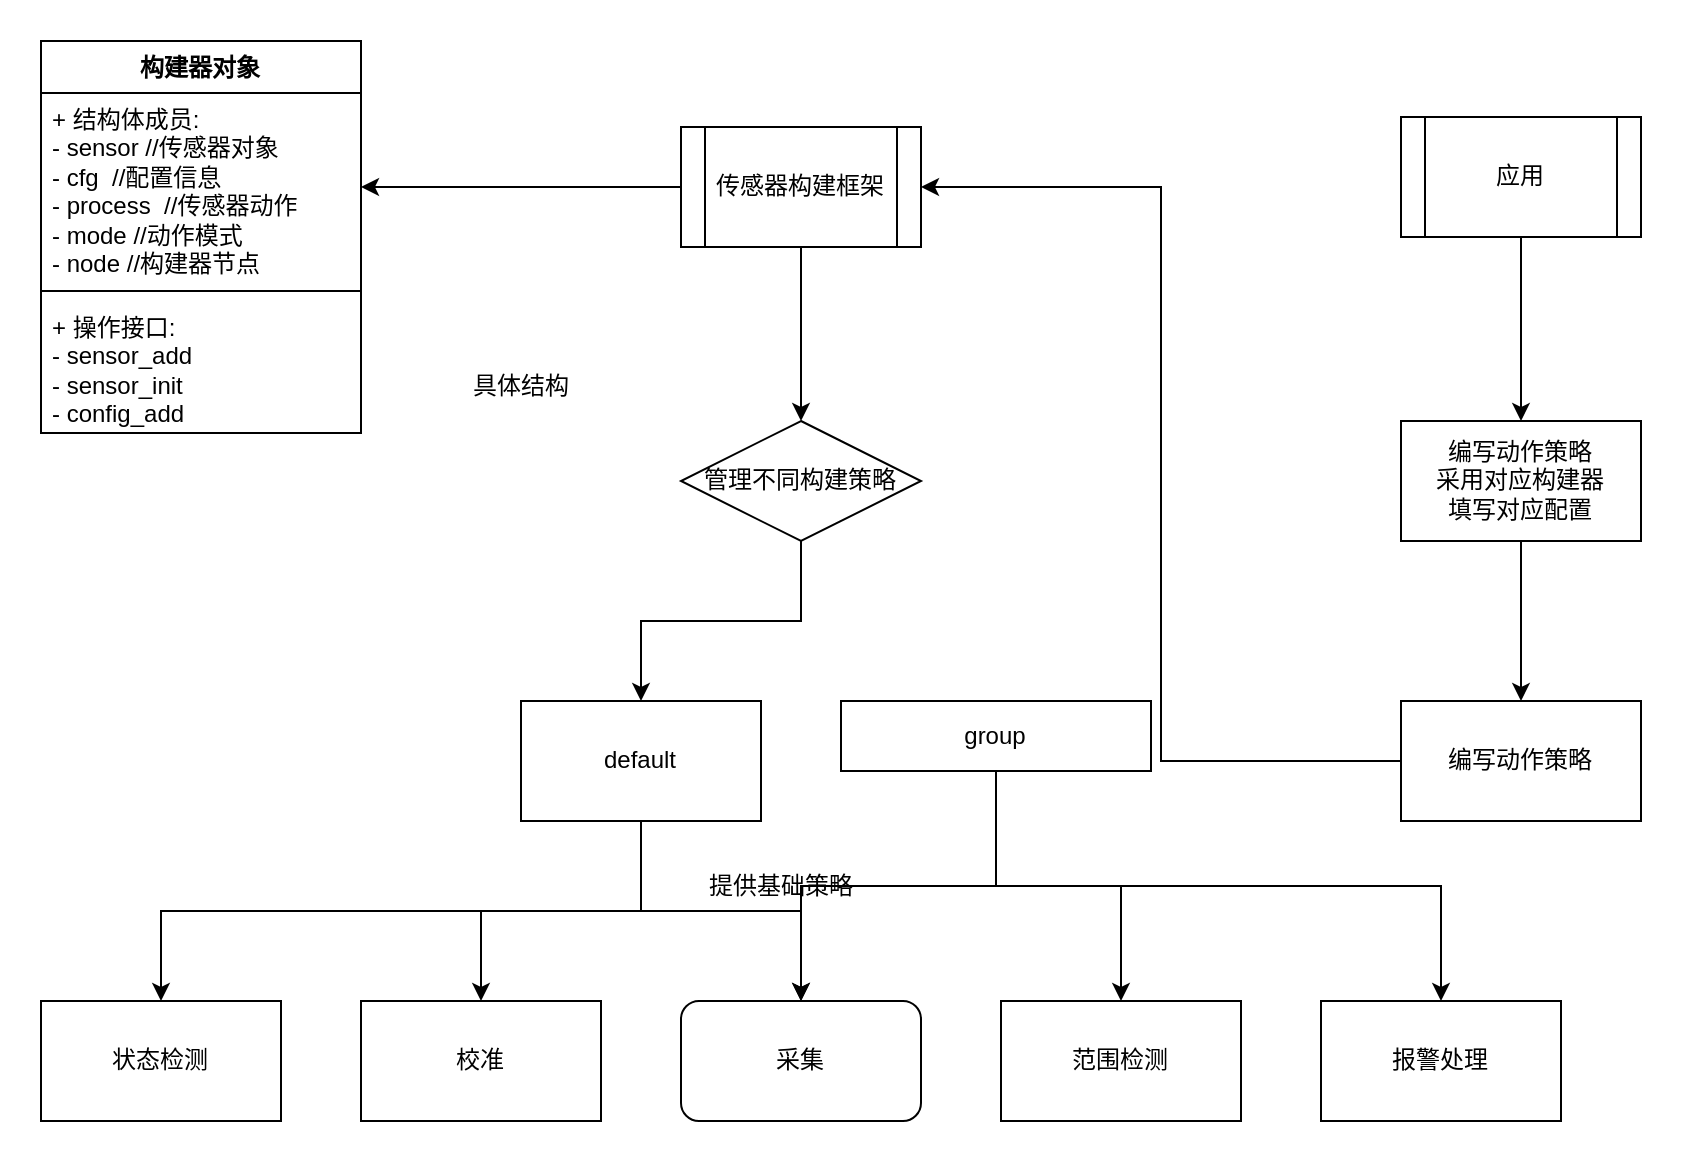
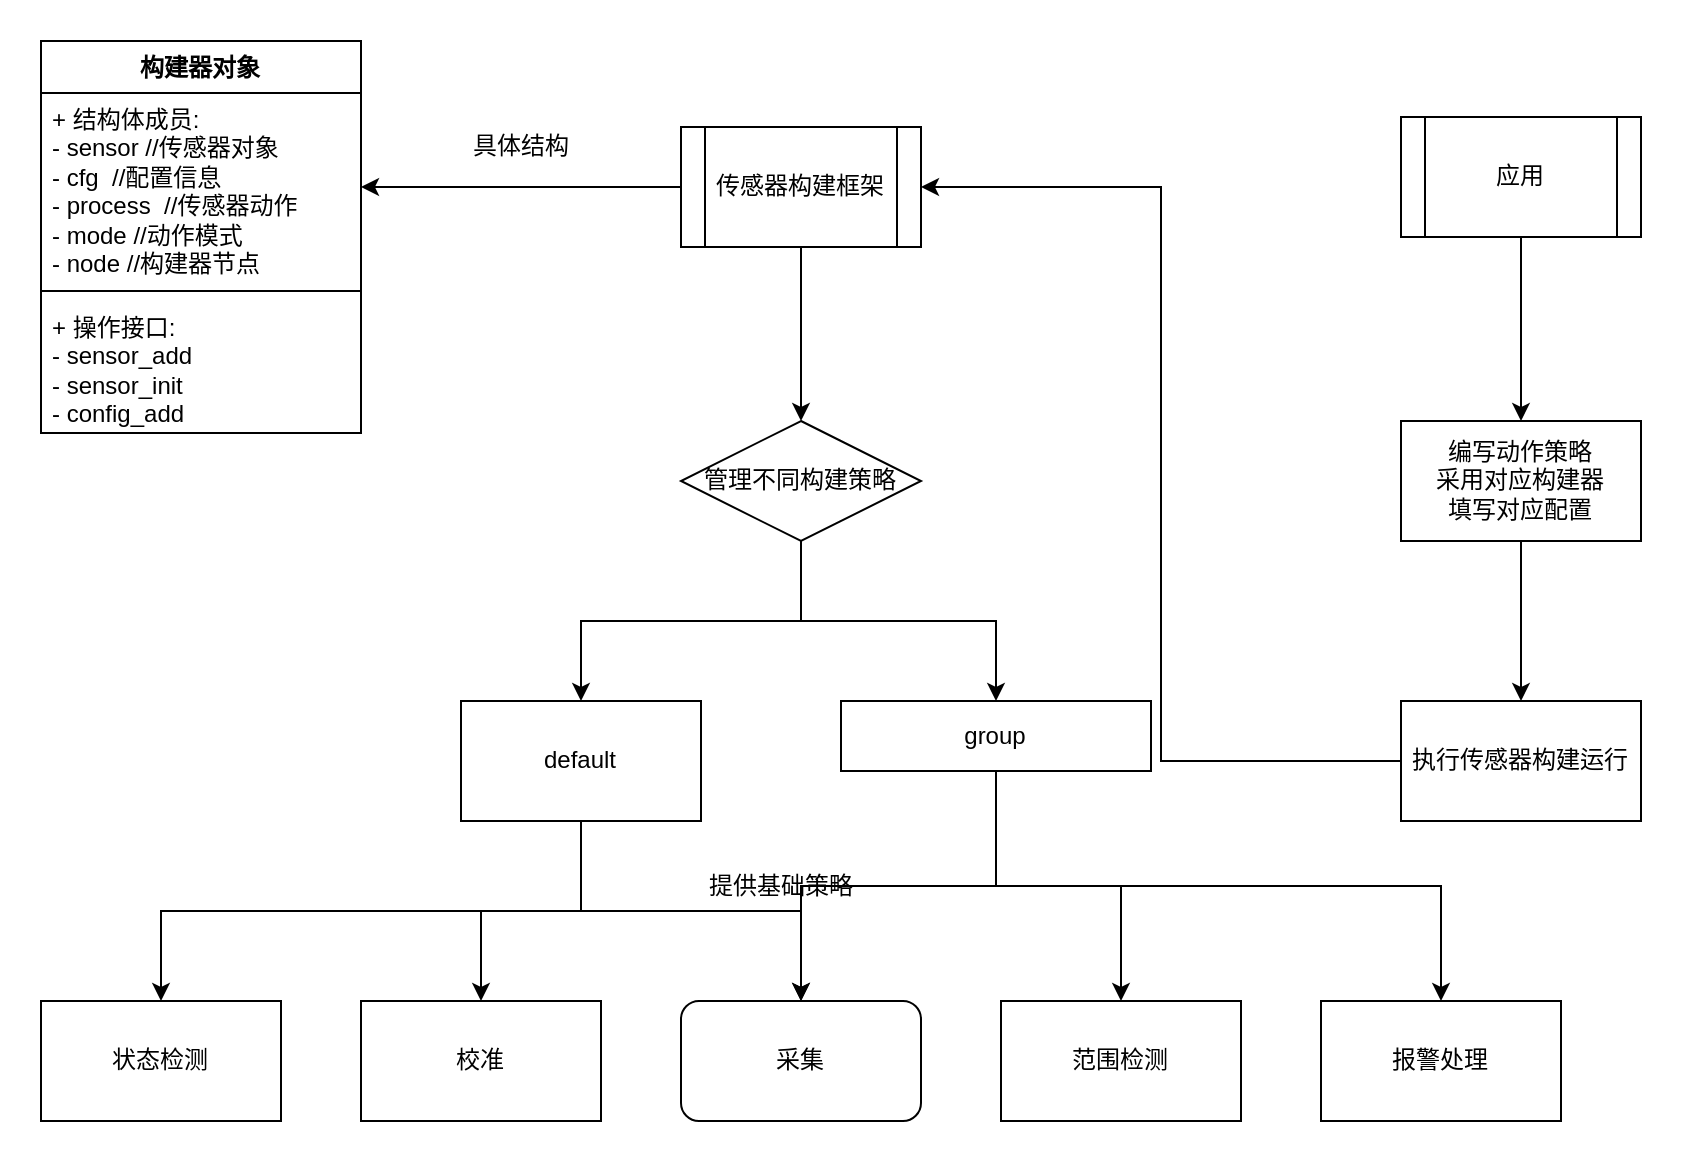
(521, 387) -> (521, 147)
none -> (934, 621)
(641, 761) -> (581, 761)
(1521, 761) -> (1521, 761)
